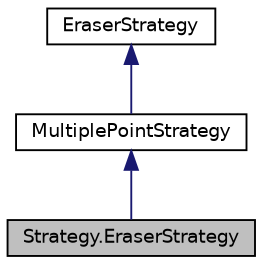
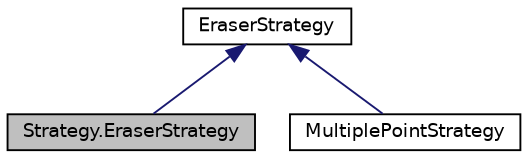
(131, 195) -> (192, 85)
